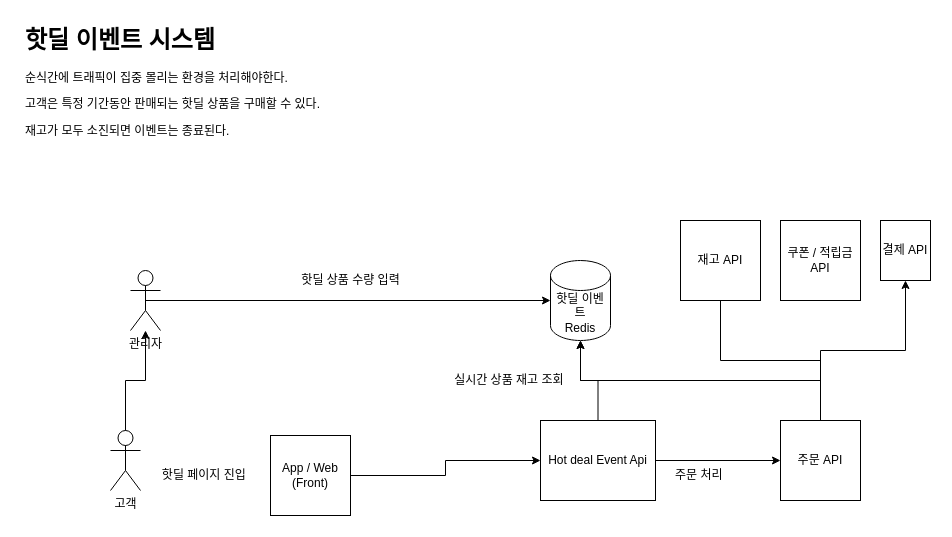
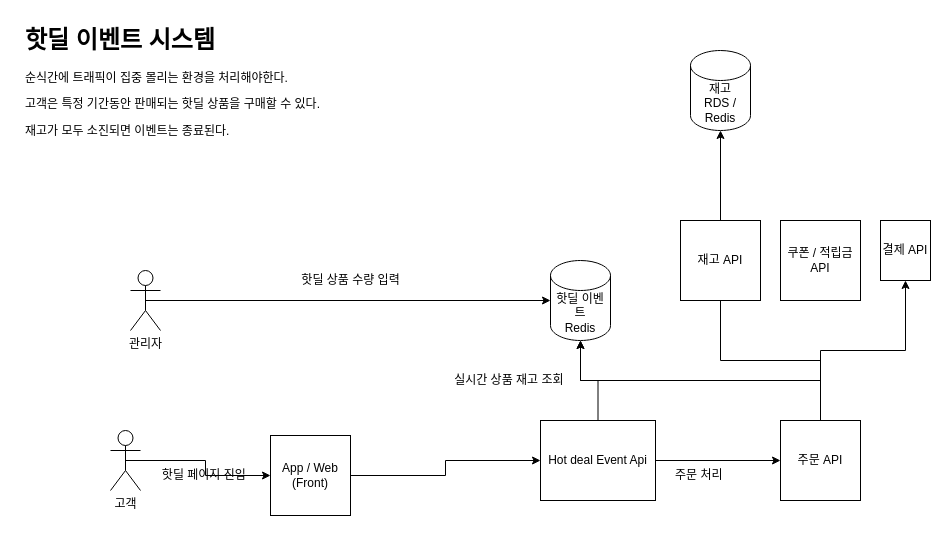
none -> (721, 91)
none -> (721, 179)
(132, 381) -> (203, 461)
